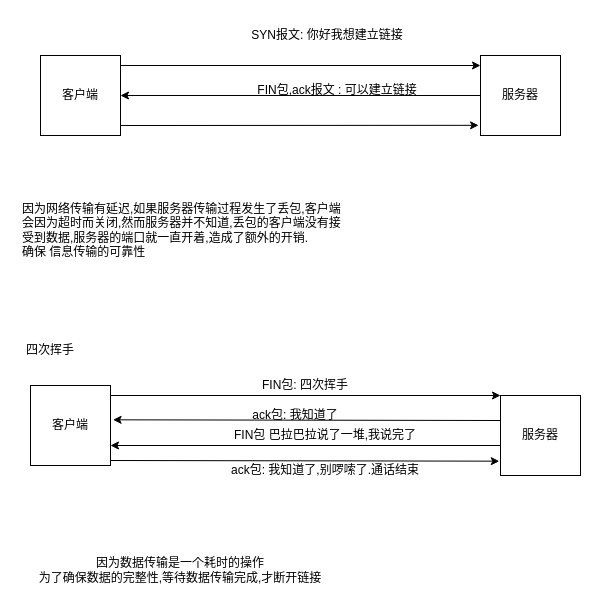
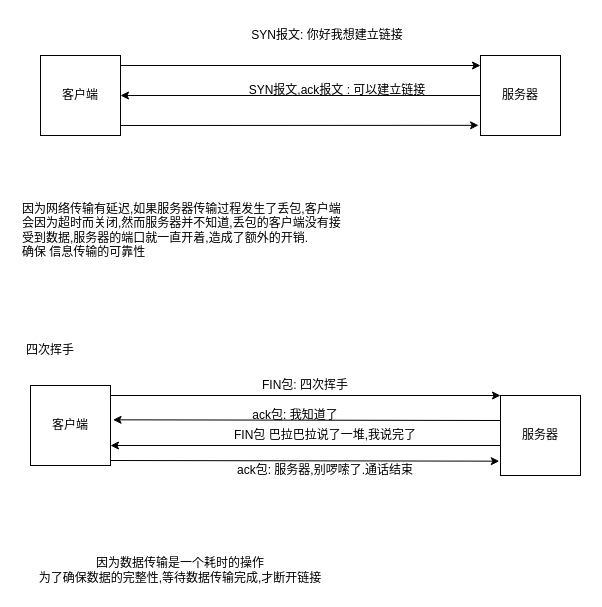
(338, 91) -> (338, 91)
(326, 471) -> (326, 471)
